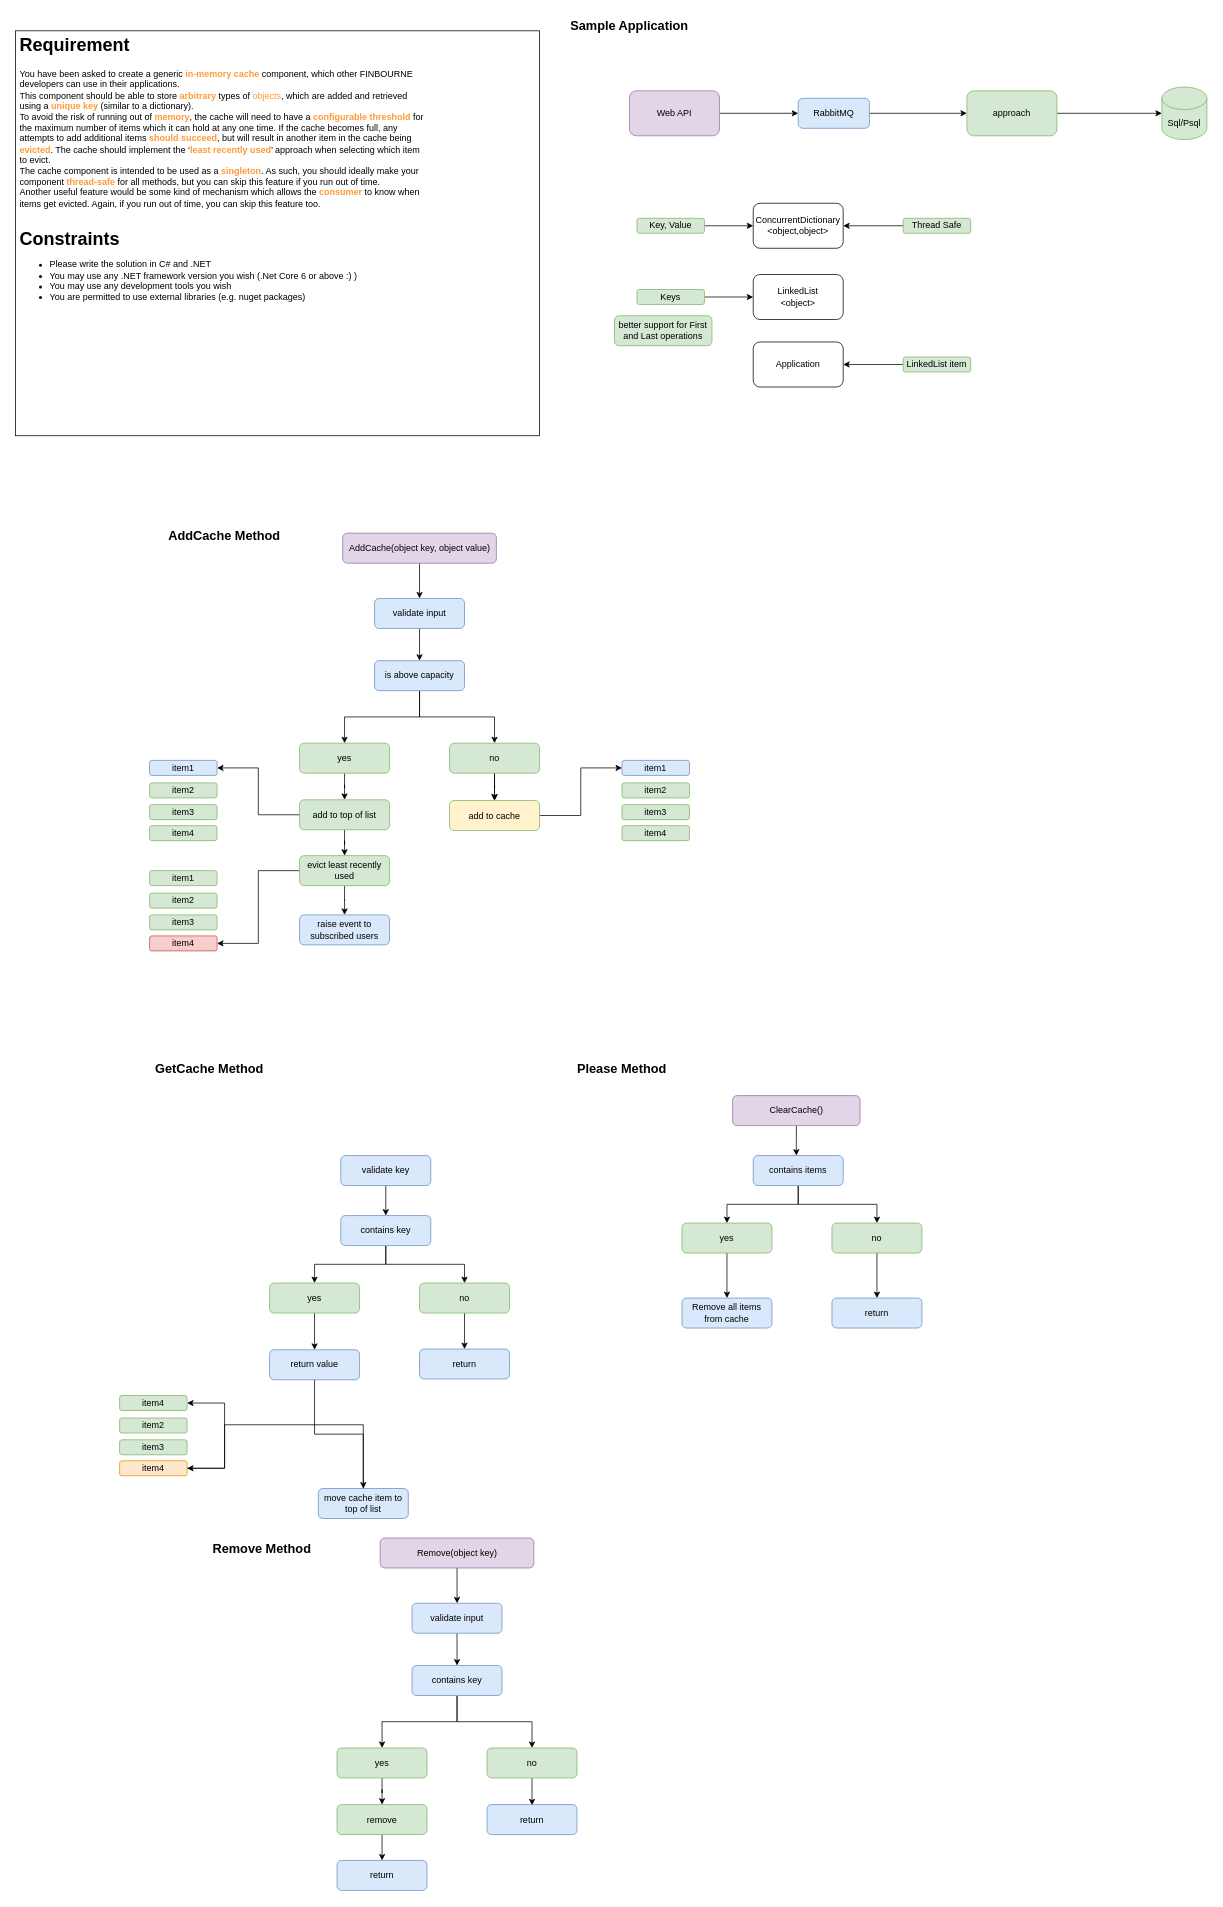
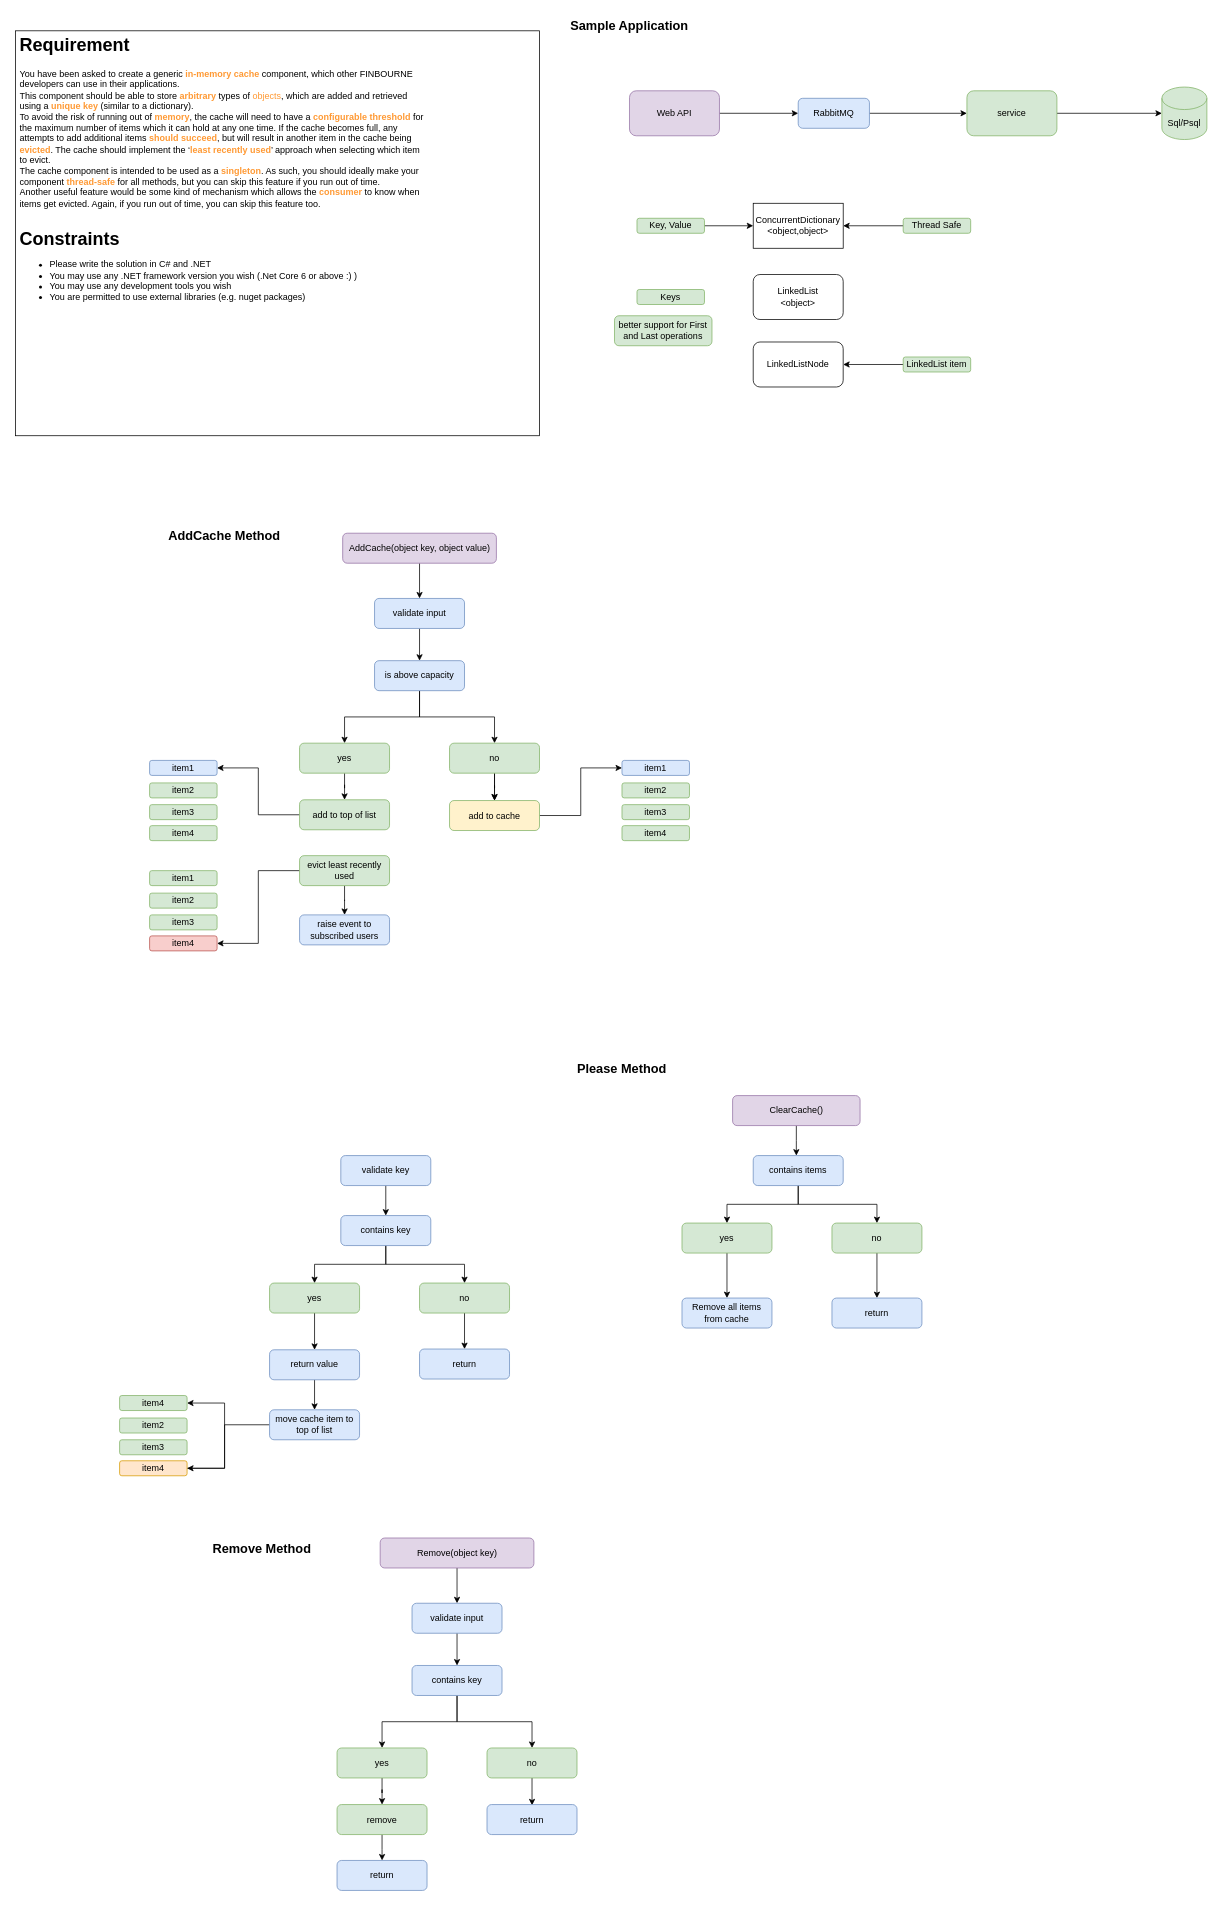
(1012, 113) -> (1012, 113)
(798, 225) -> (798, 225)
(747, 297) -> none
(798, 364) -> (798, 364)
(345, 844) -> none
(210, 1069) -> none
(363, 1503) -> (315, 1425)
